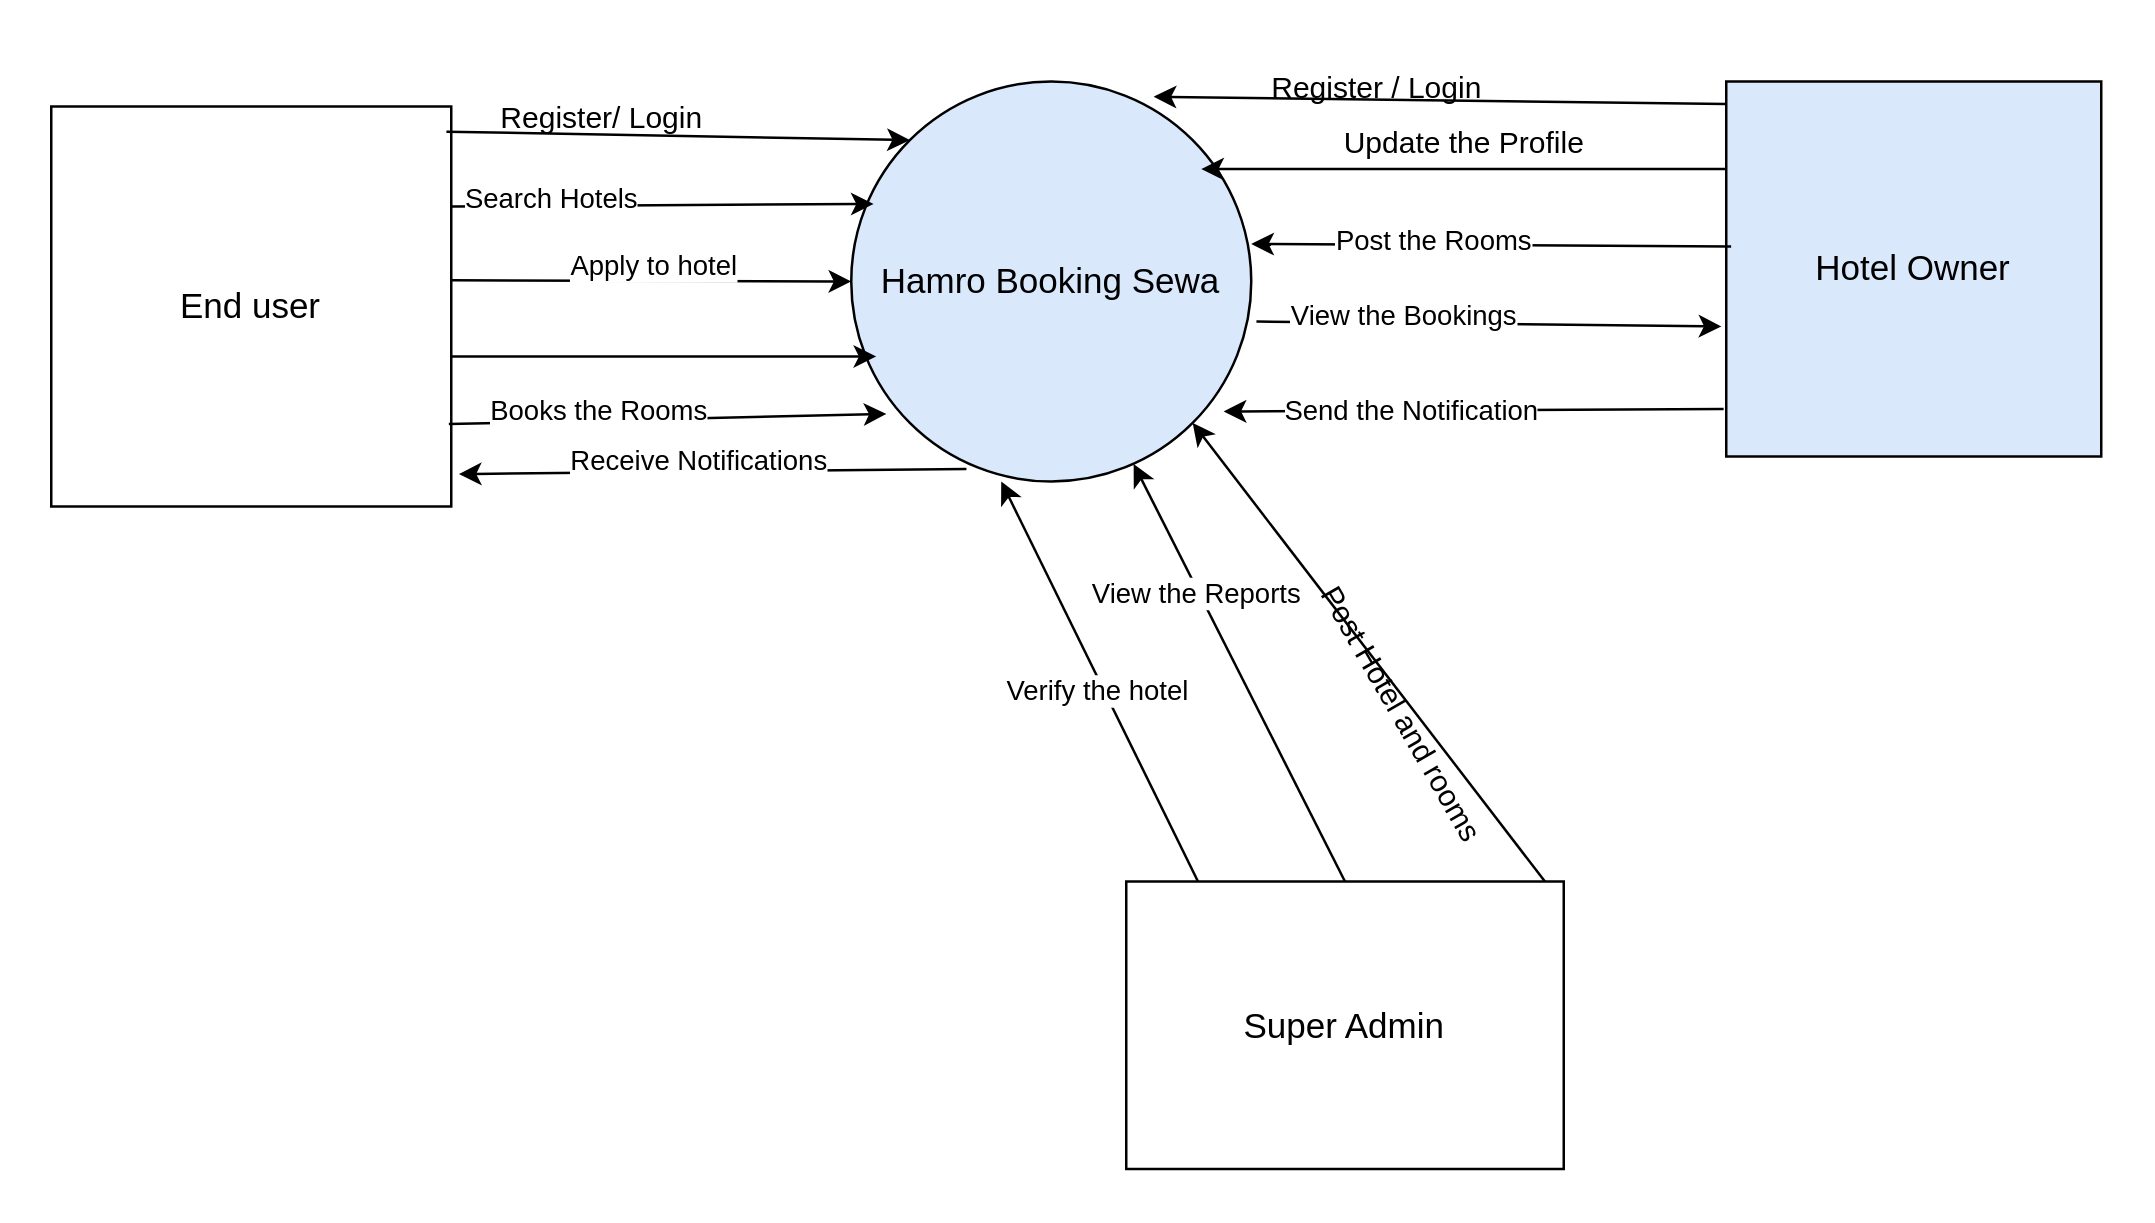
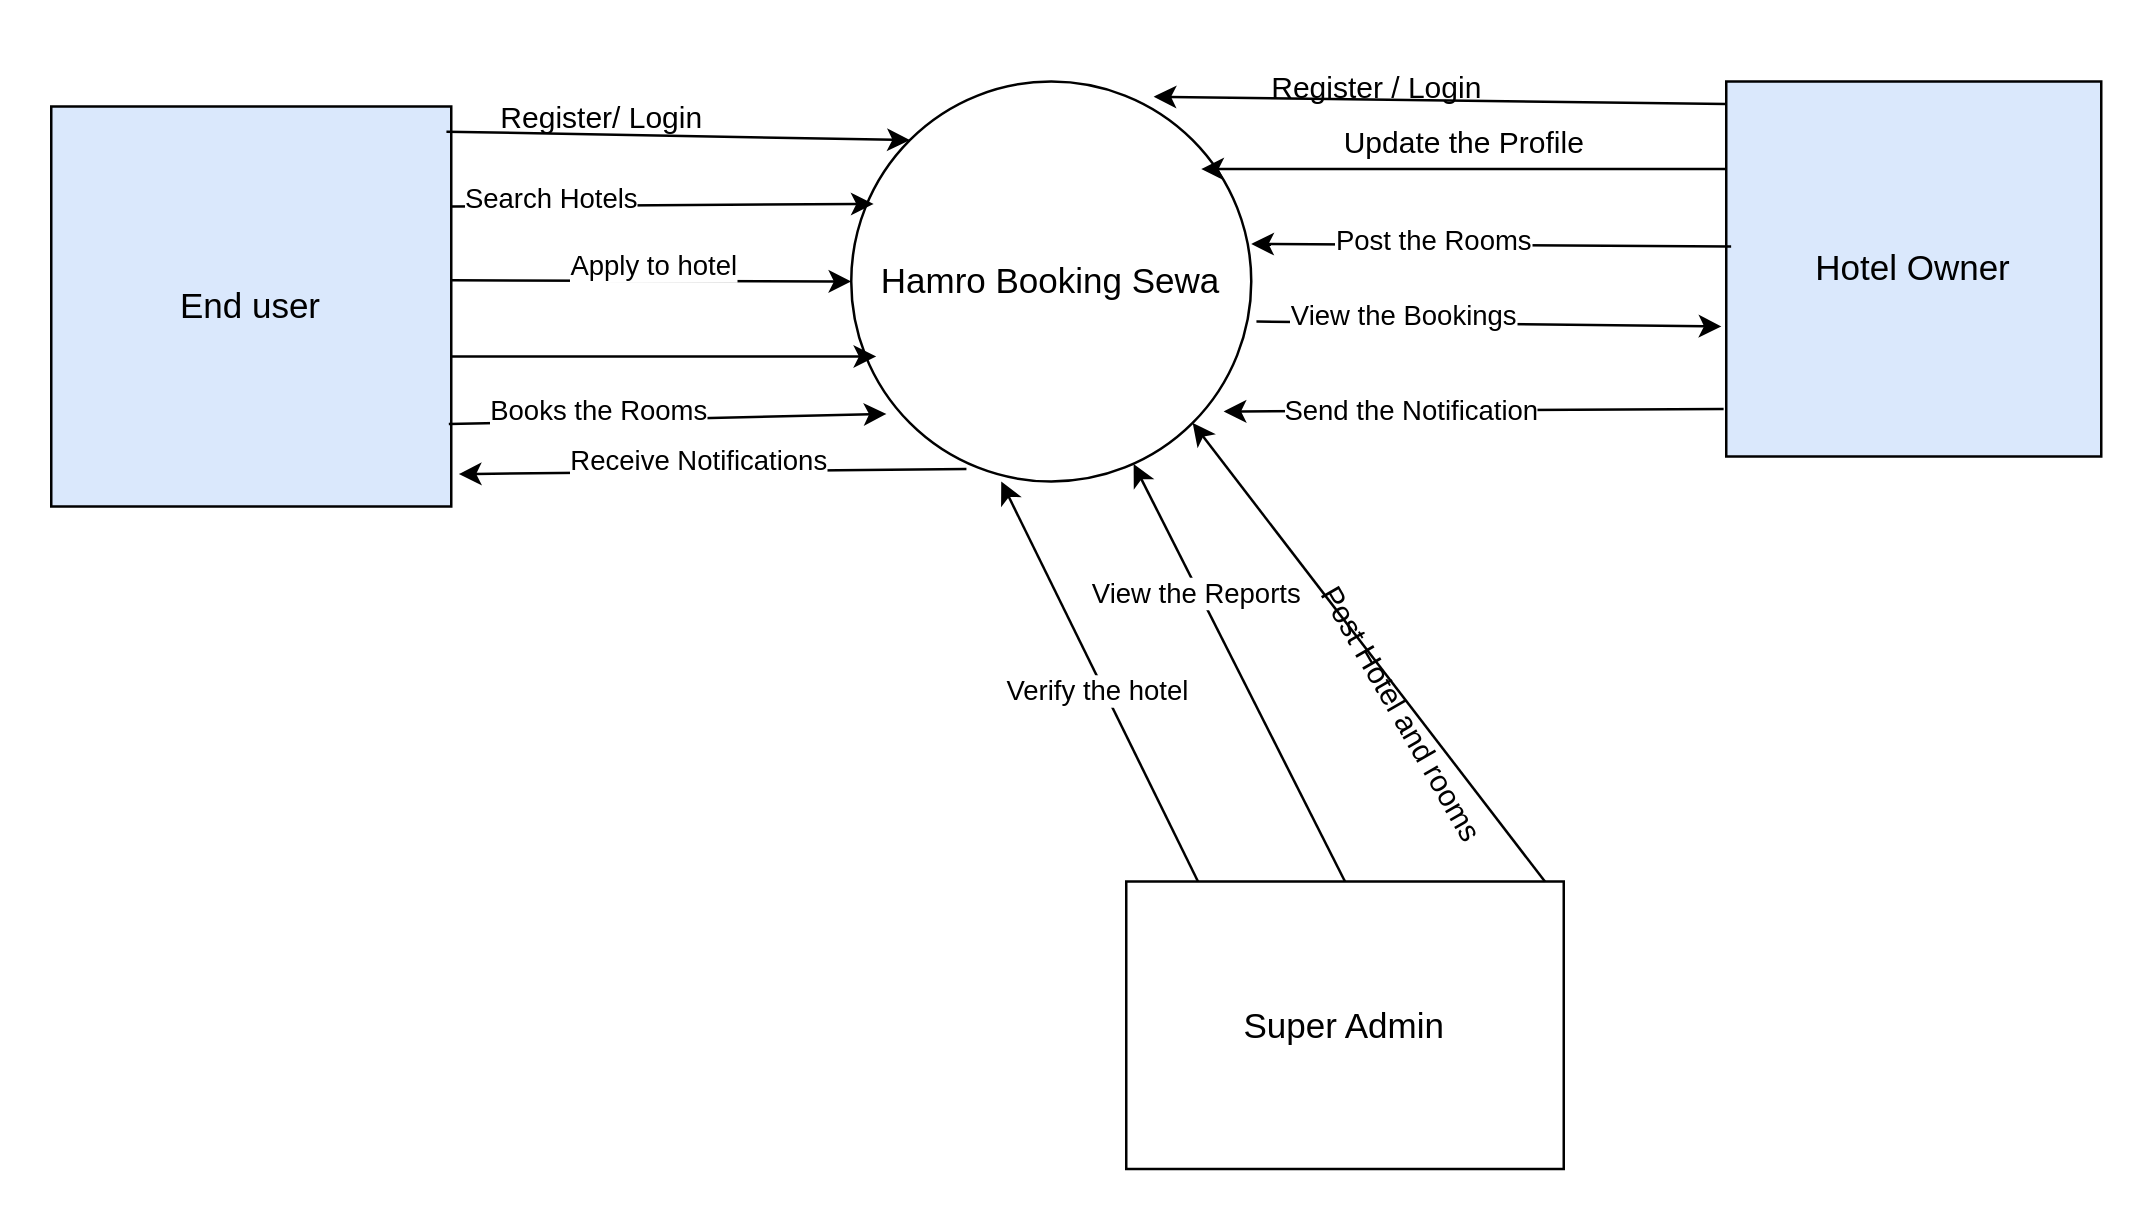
(1051, 281) -> (1051, 281)
(251, 306) -> (251, 306)
